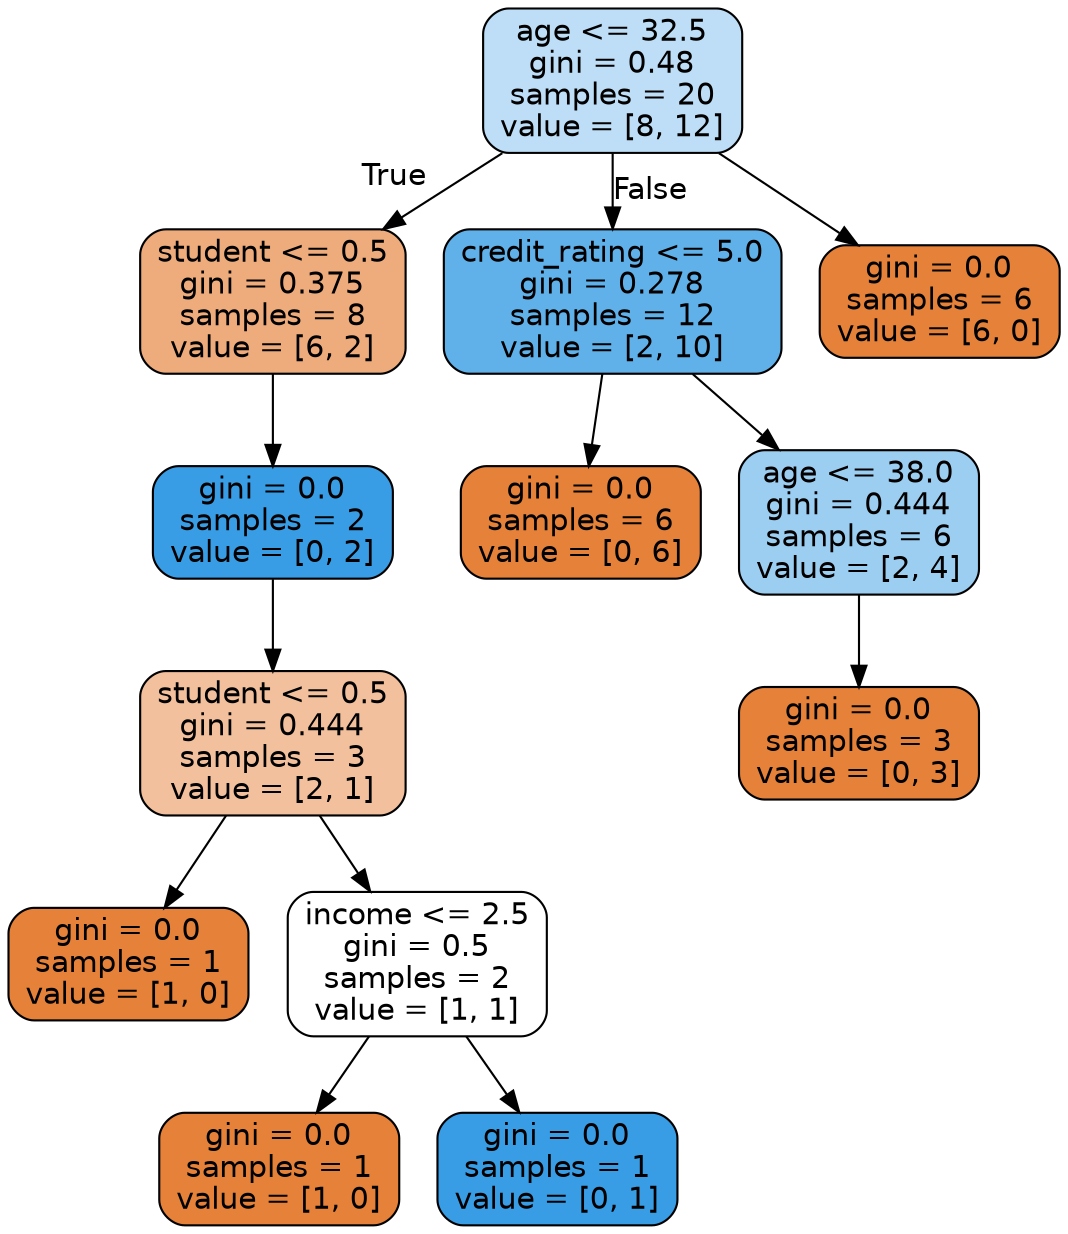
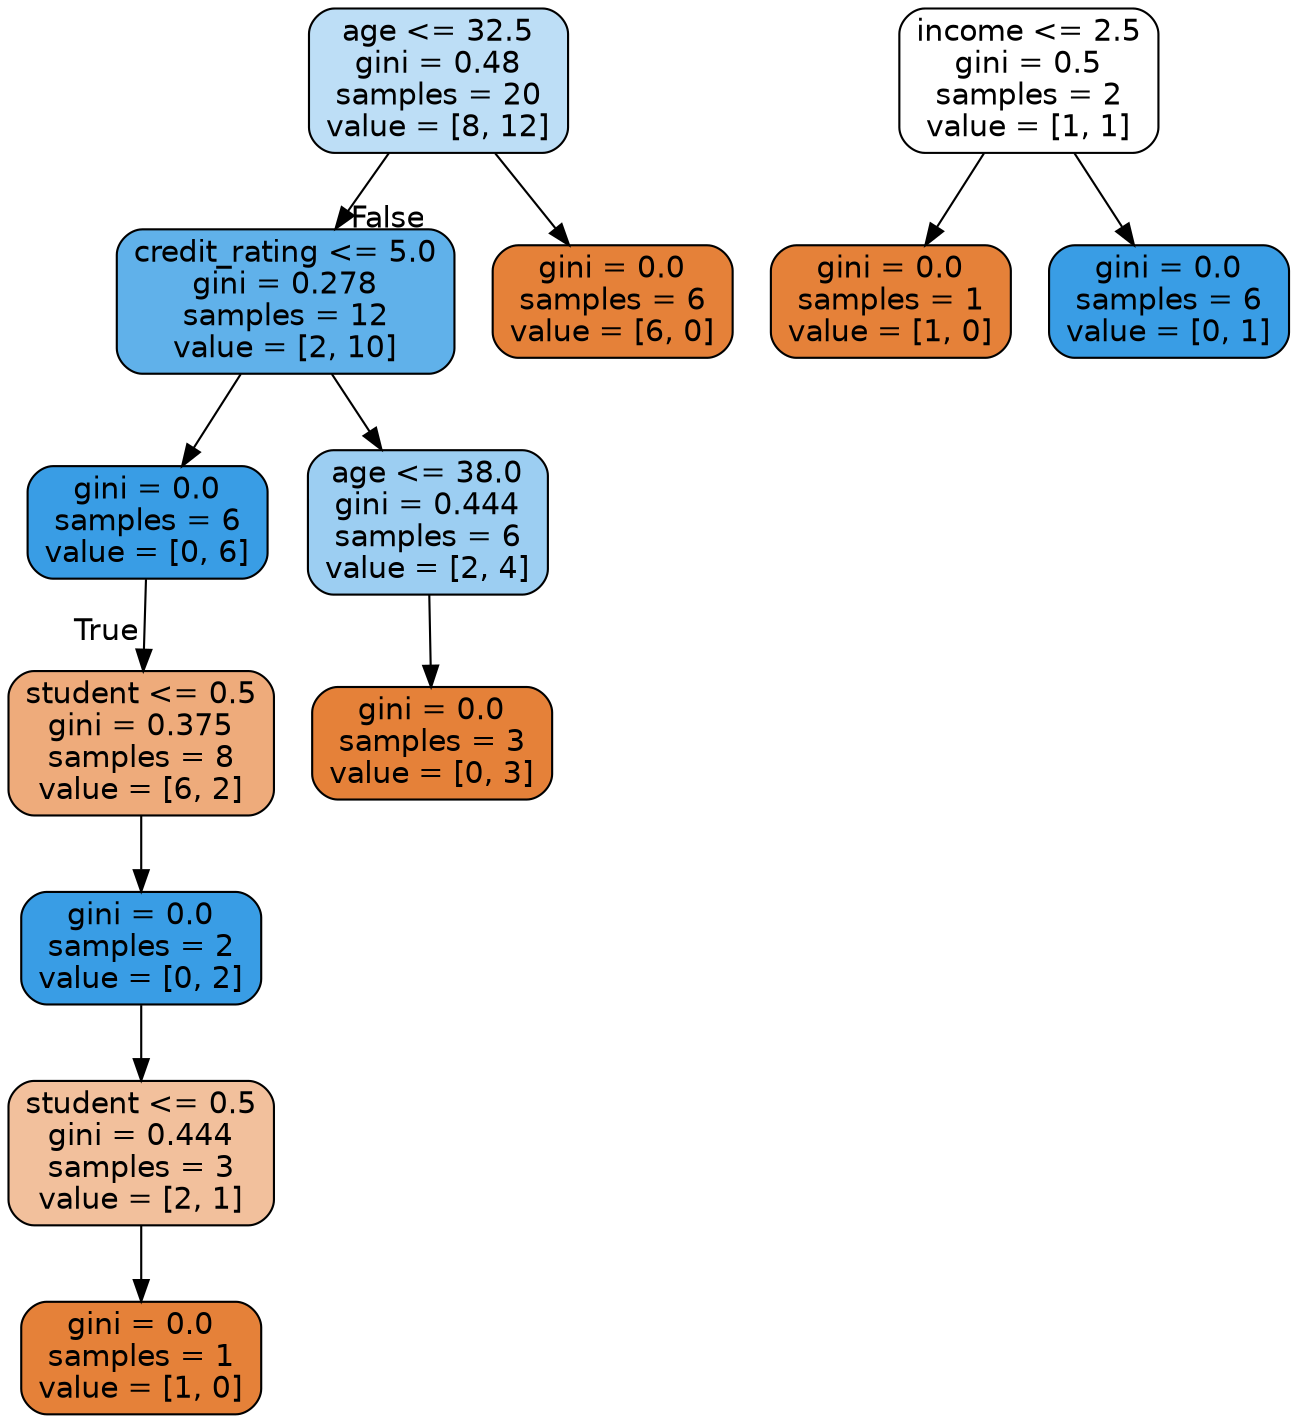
(452, 185) -> (145, 614)
(581, 522) -> (148, 522)
(339, 844) -> none
(557, 1169) -> (1169, 302)
